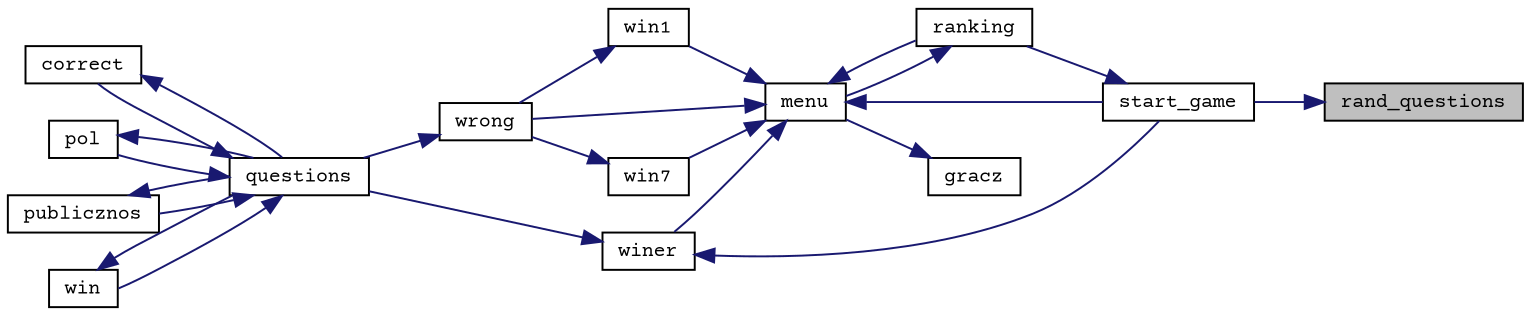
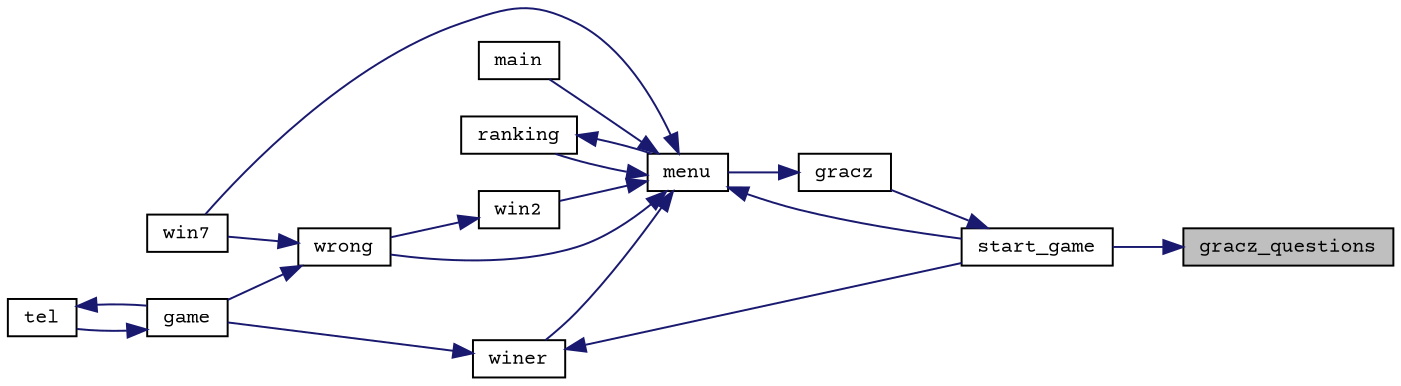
(649, 27) -> (519, 210)
none -> (519, 61)
(1067, 61) -> (930, 205)
(83, 65) -> none
(1424, 102) -> (1288, 247)
(83, 139) -> none
(561, 147) -> (253, 239)
(299, 177) -> (187, 318)
(83, 214) -> none
(83, 288) -> (42, 318)
